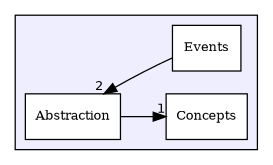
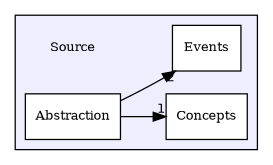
none -> (73, 48)
(143, 72) -> (143, 89)
